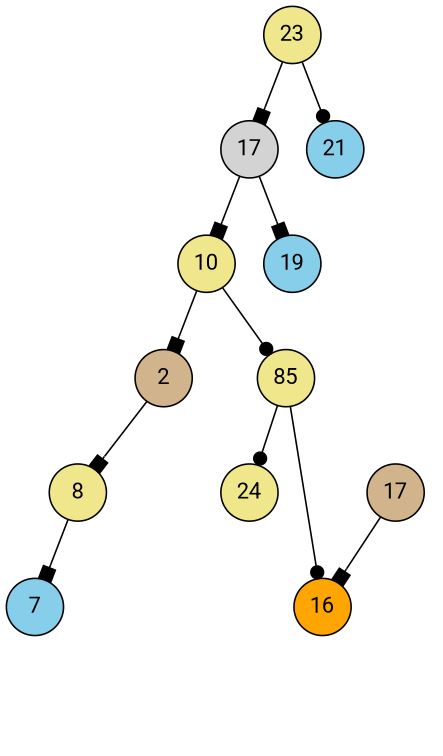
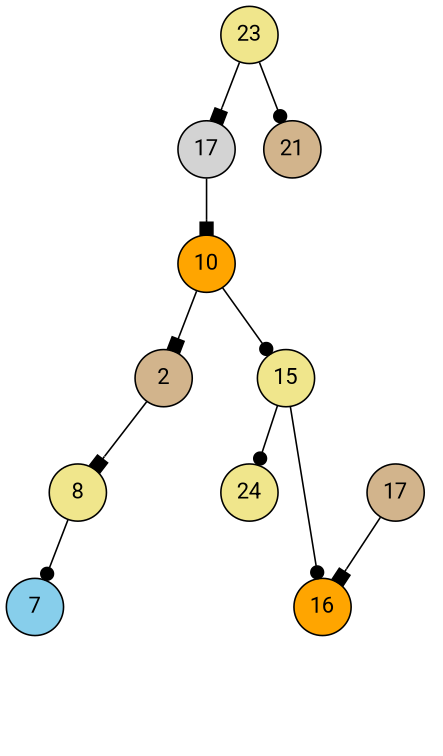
(335, 149) -> (292, 149)
(207, 264) -> (207, 264)
(292, 264) -> none
(286, 378) -> (286, 378)
(59, 542) -> (59, 544)
